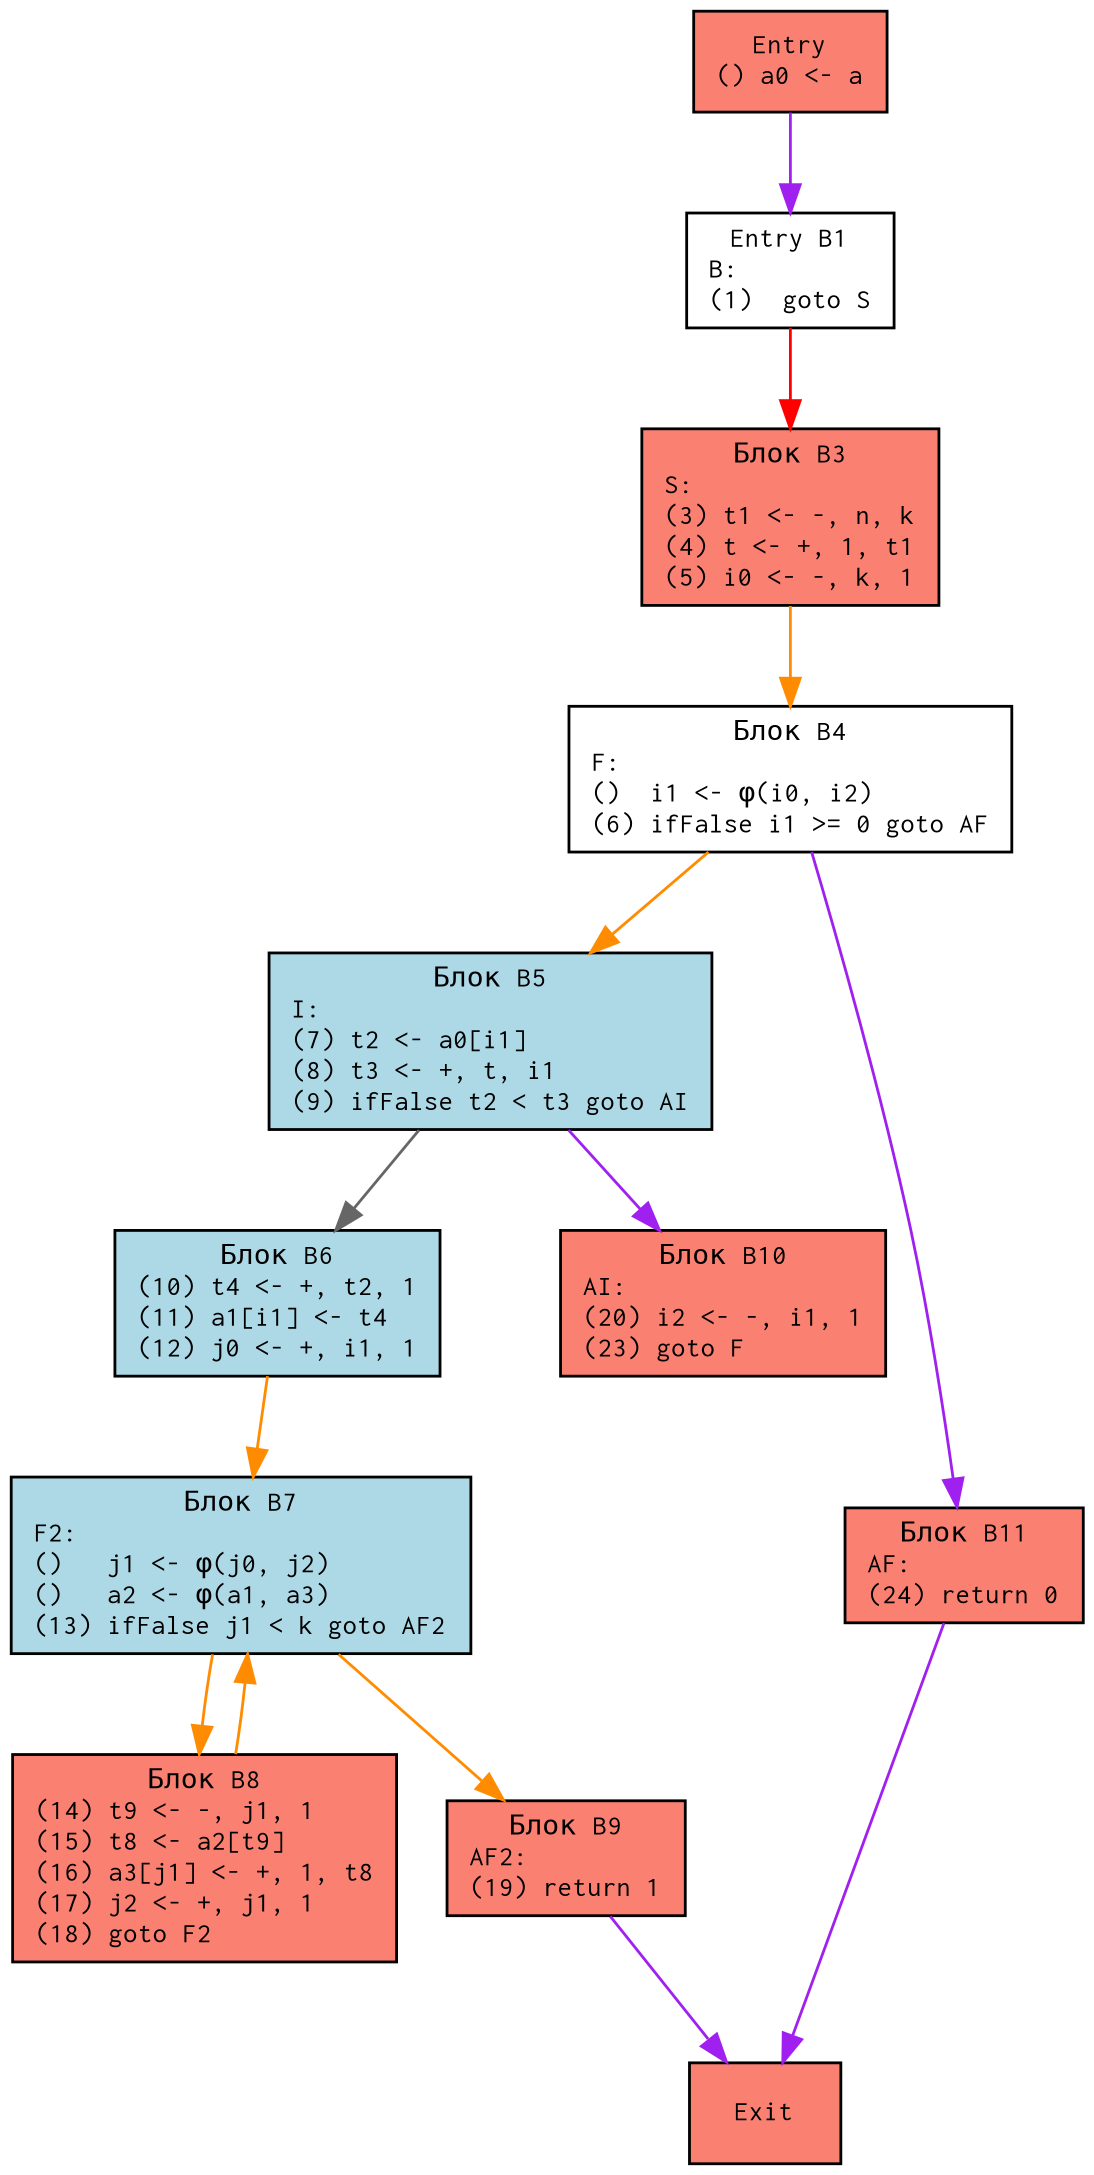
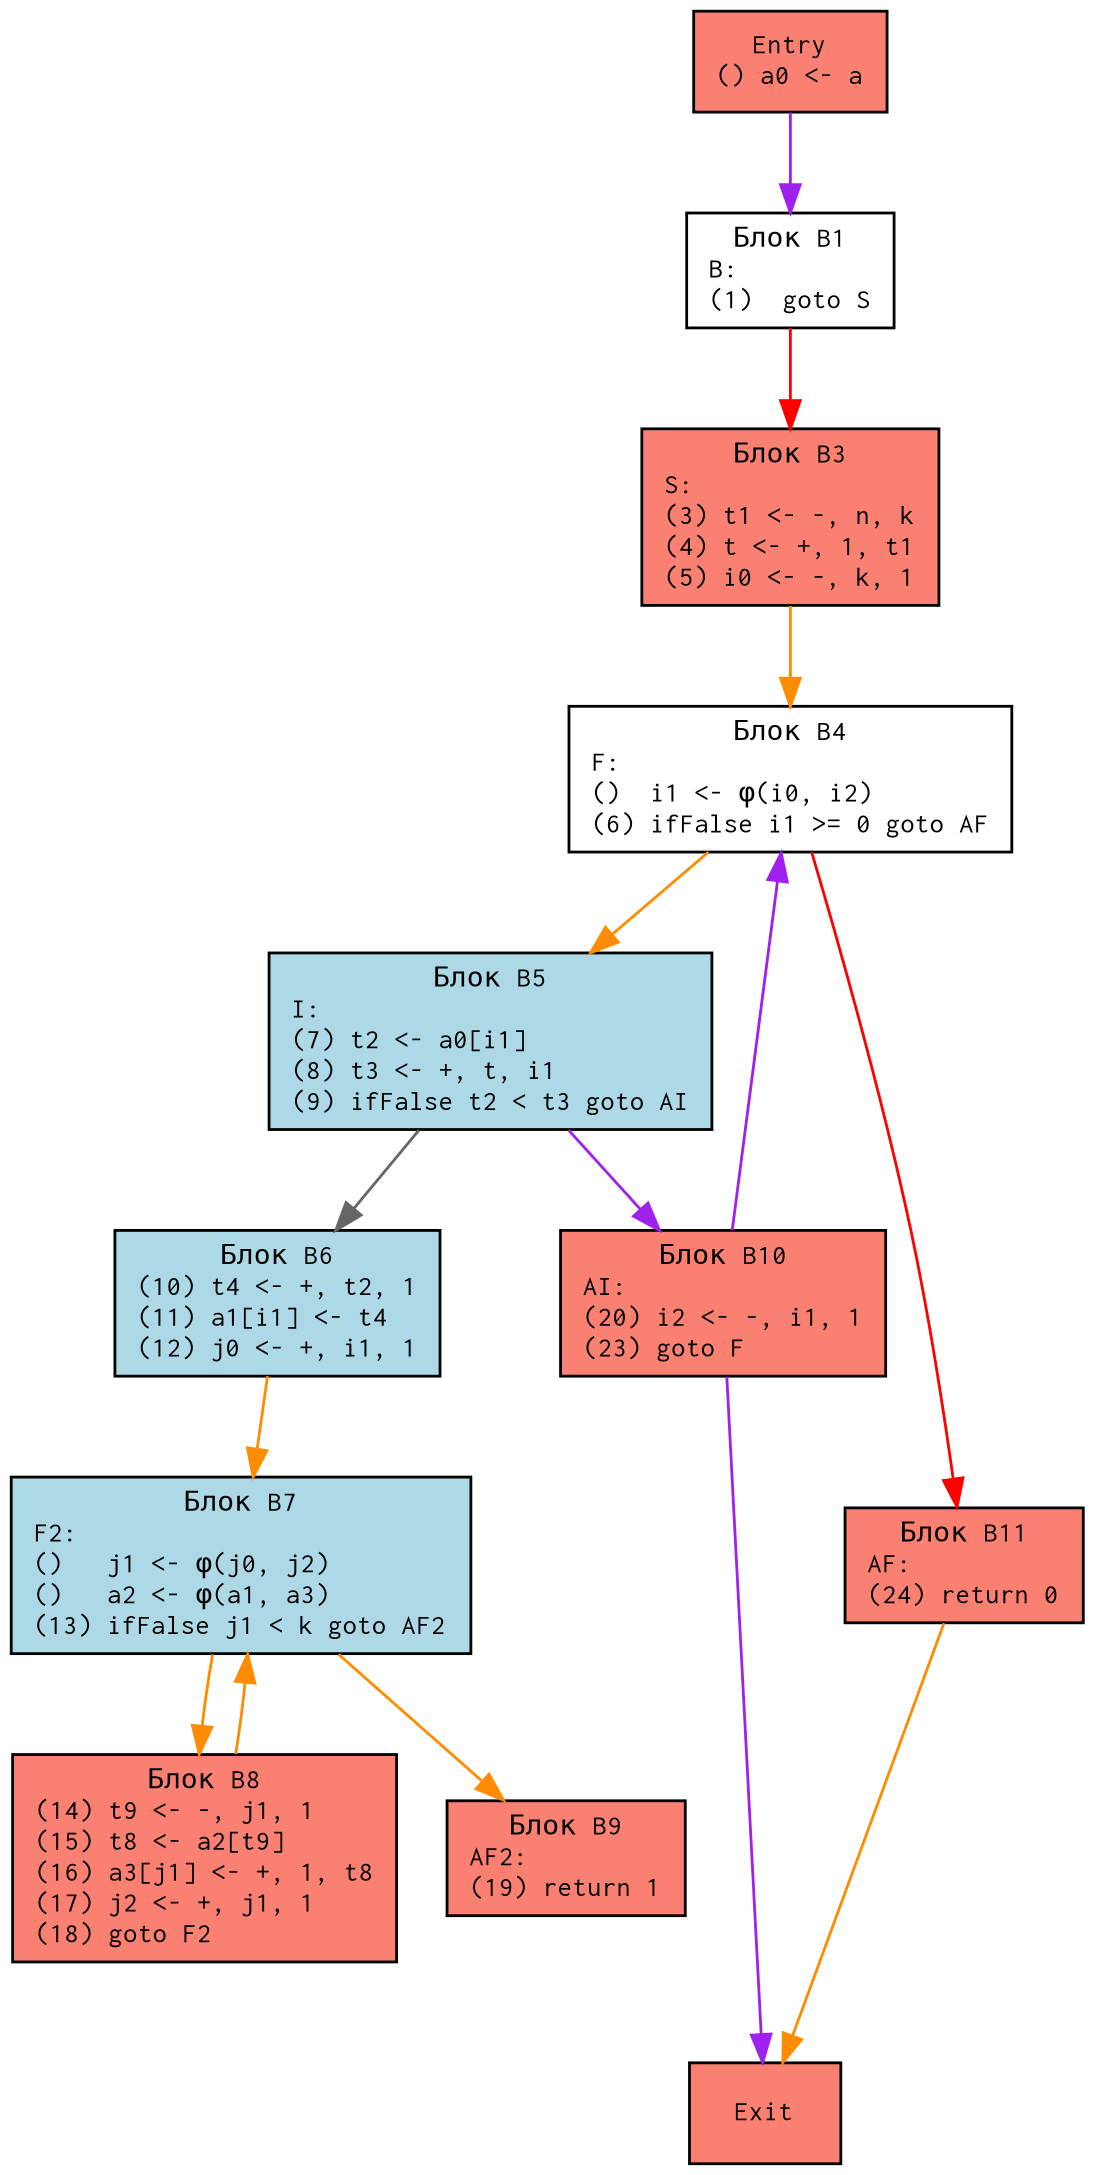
(790, 270) -> (790, 270)
none -> (755, 1056)
(896, 1163) -> (896, 1163)
(868, 1830) -> (868, 1830)
(659, 1978) -> (744, 1705)
